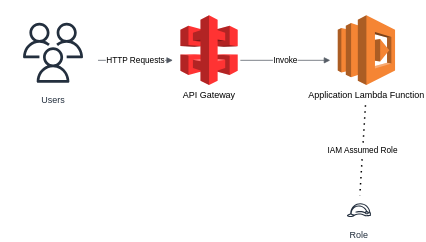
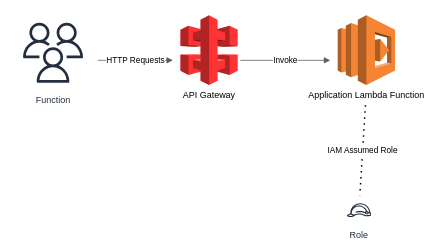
(53, 101) -> (53, 101)
